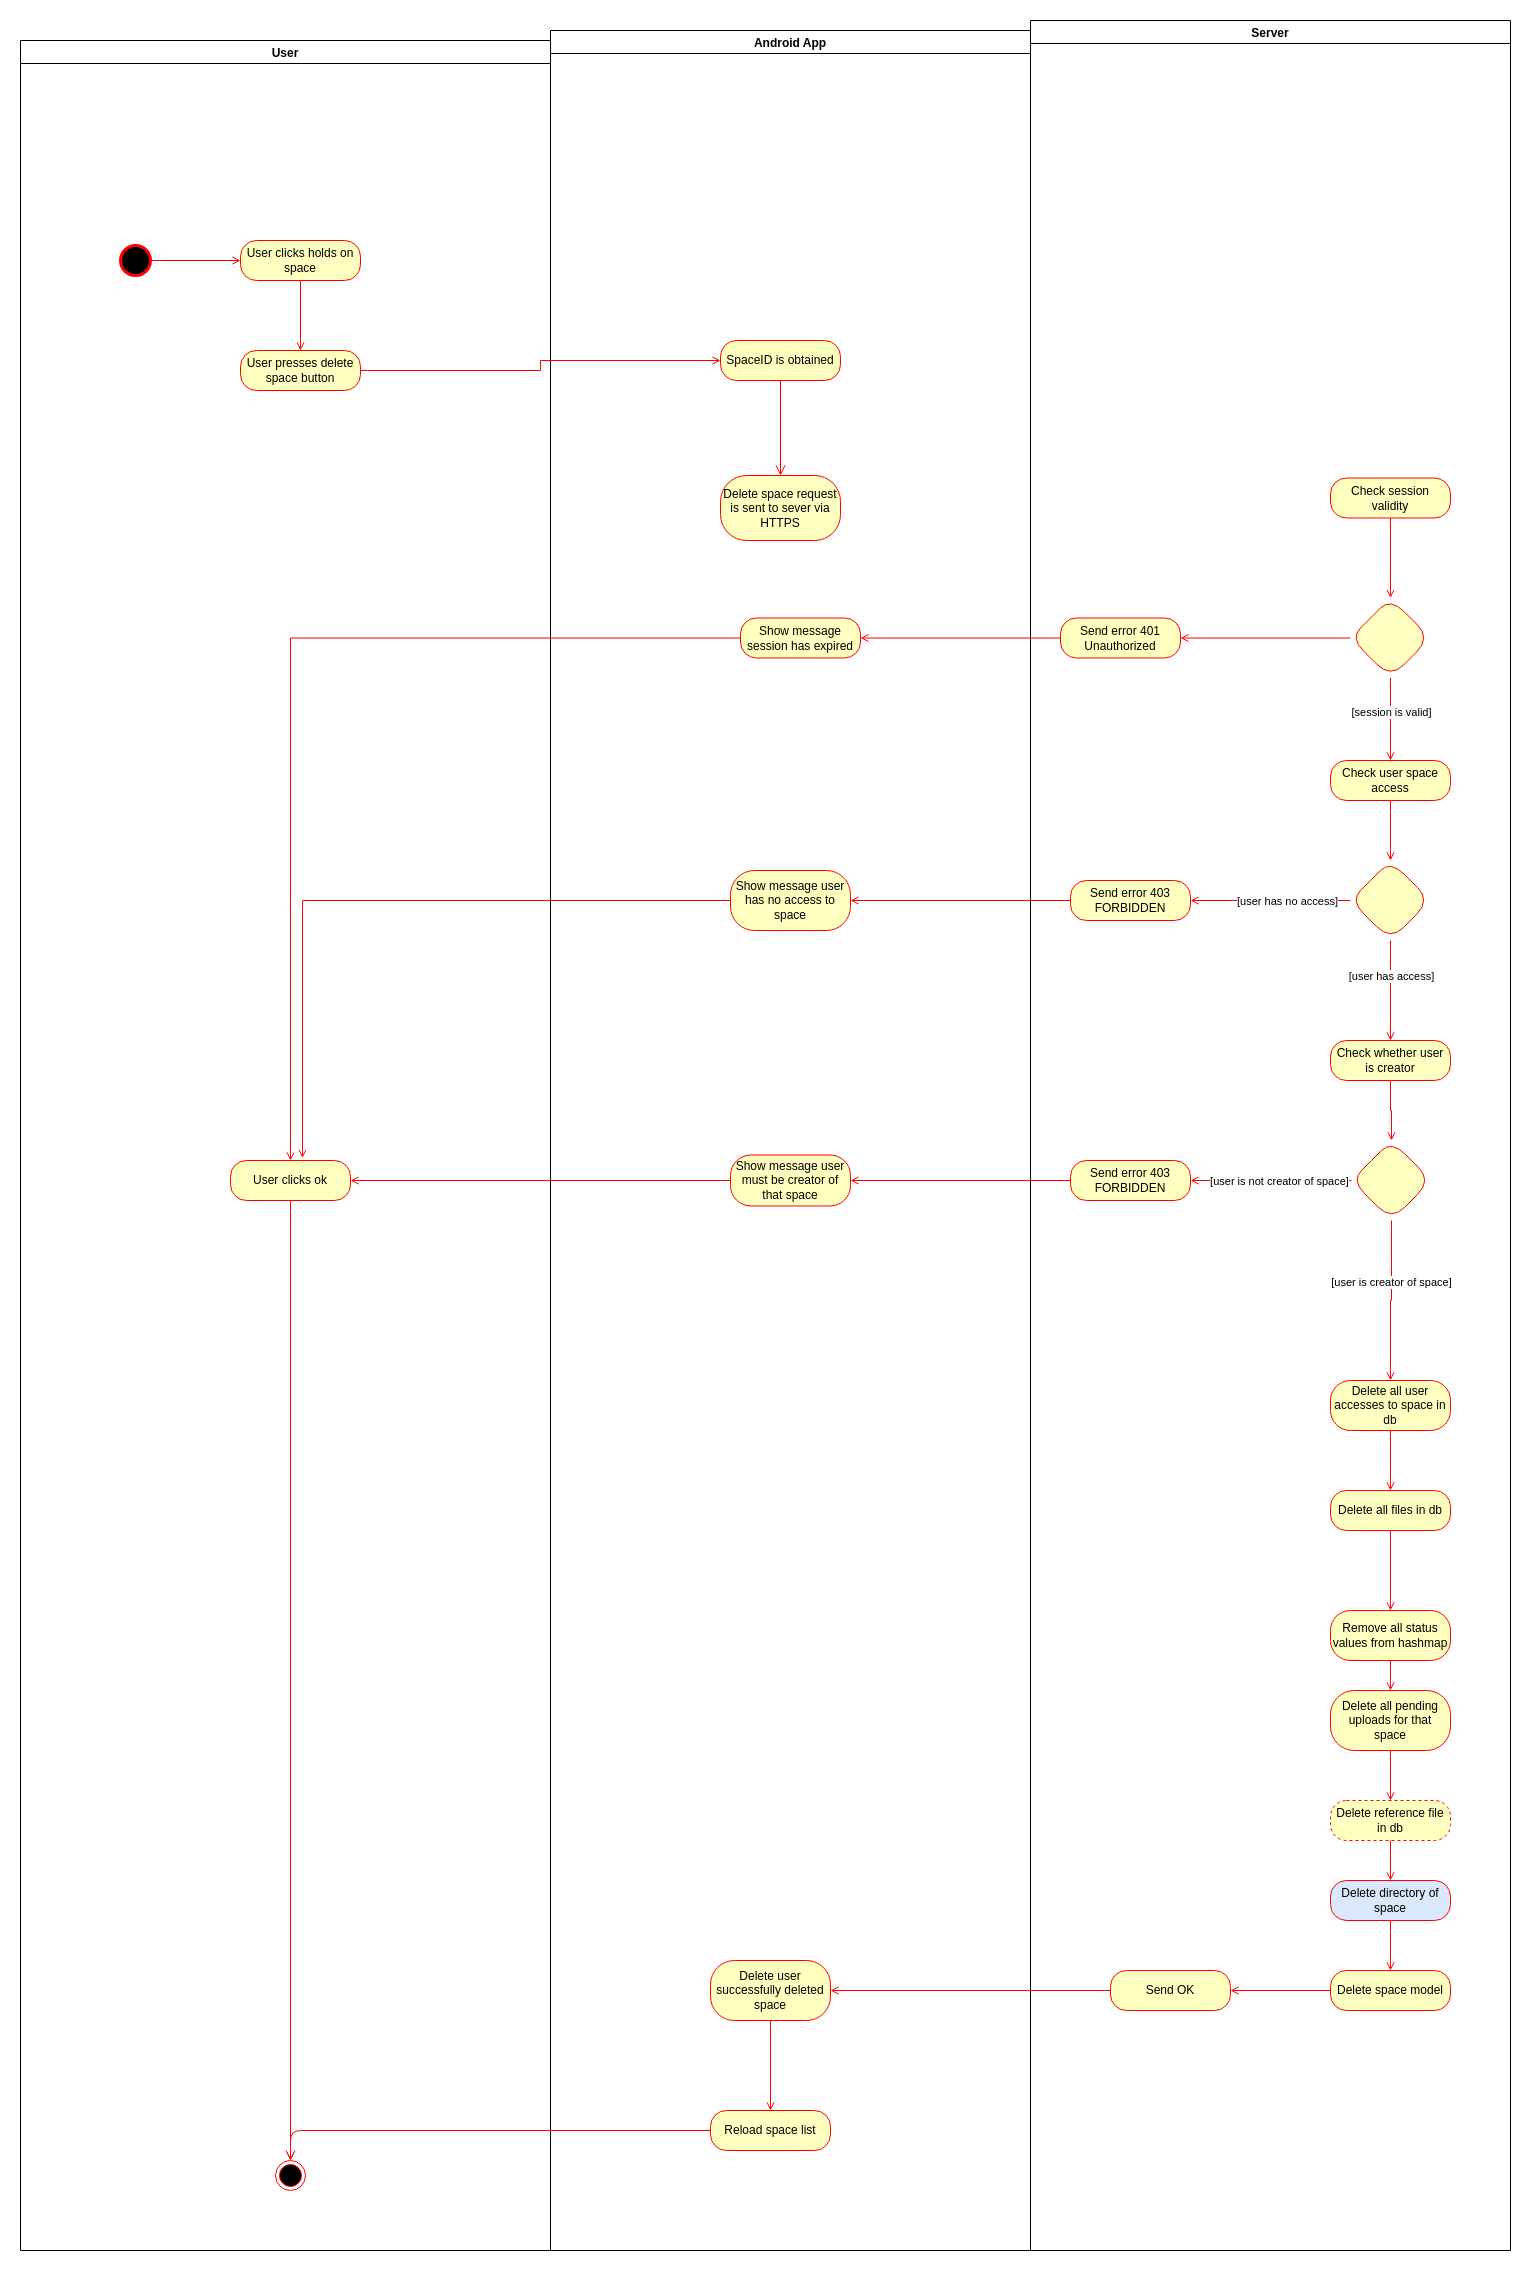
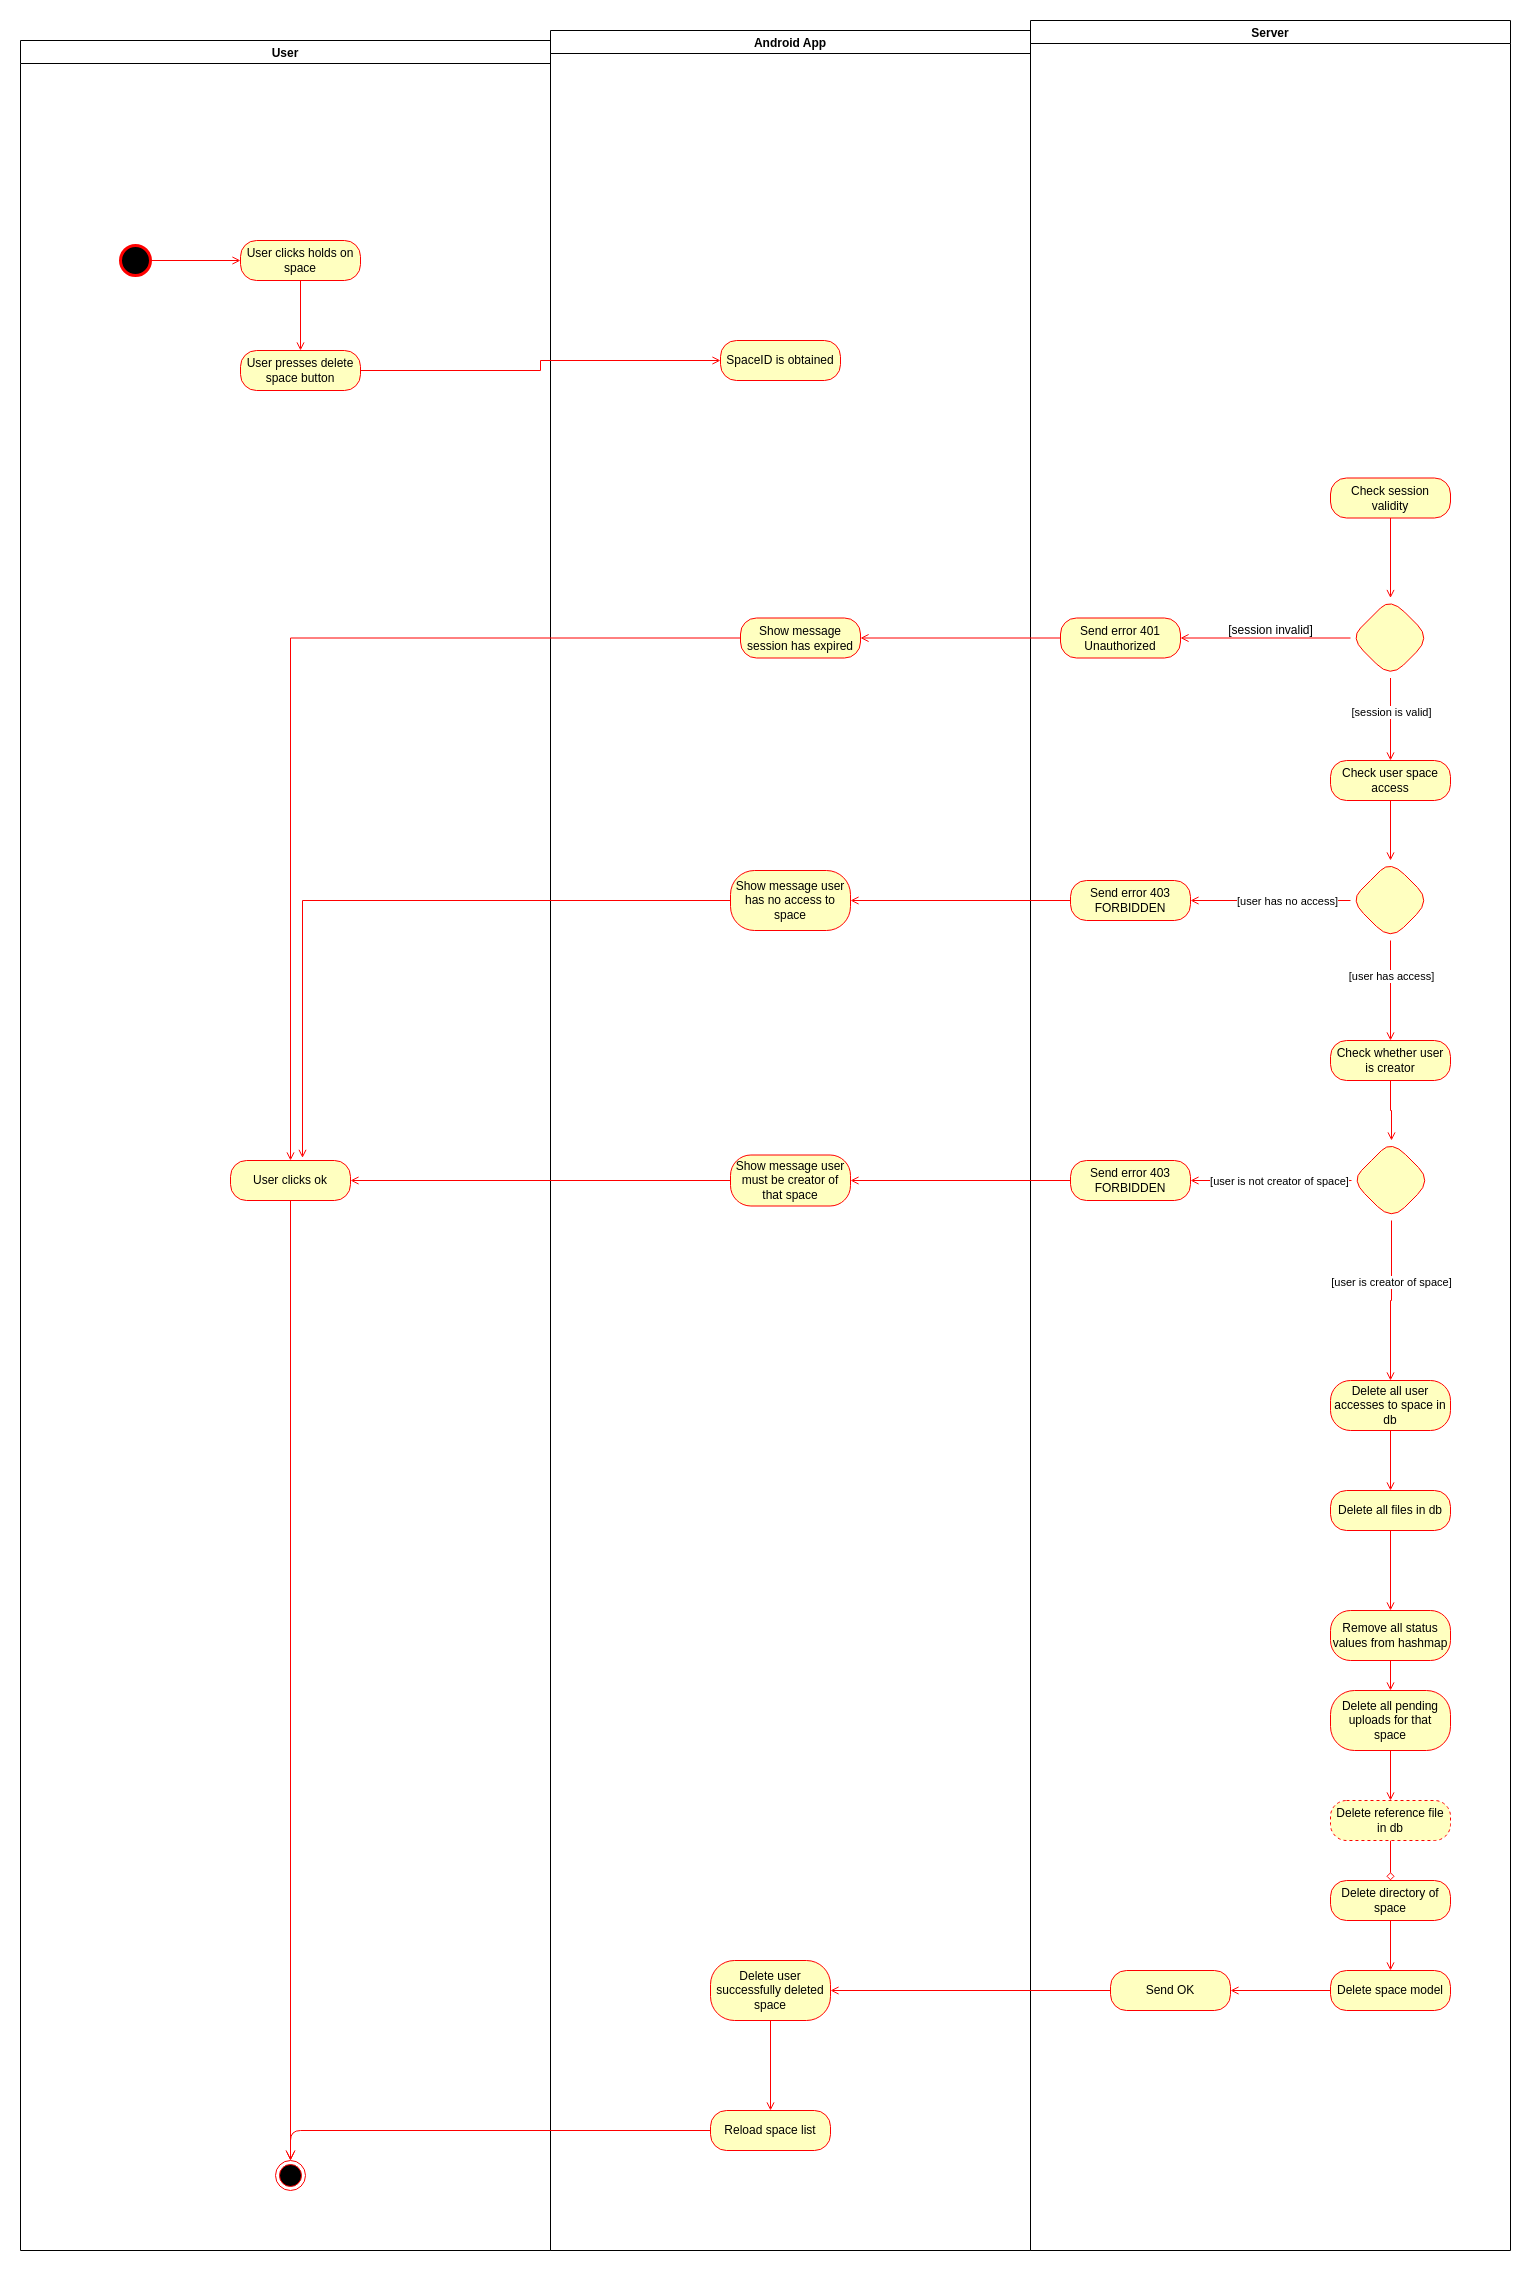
(781, 427) -> none
(781, 508) -> none
none -> (1271, 631)
(1391, 1874) -> (1391, 1872)
(1391, 1901) -> (1391, 1901)
